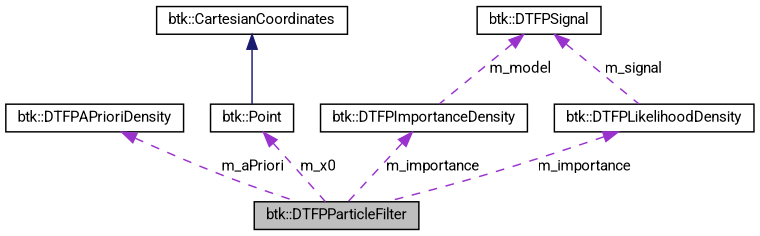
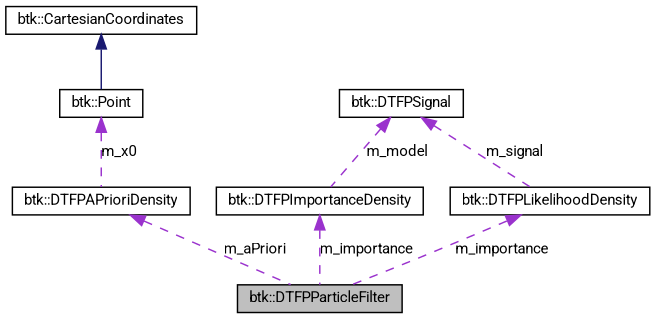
(299, 172) -> (101, 160)
